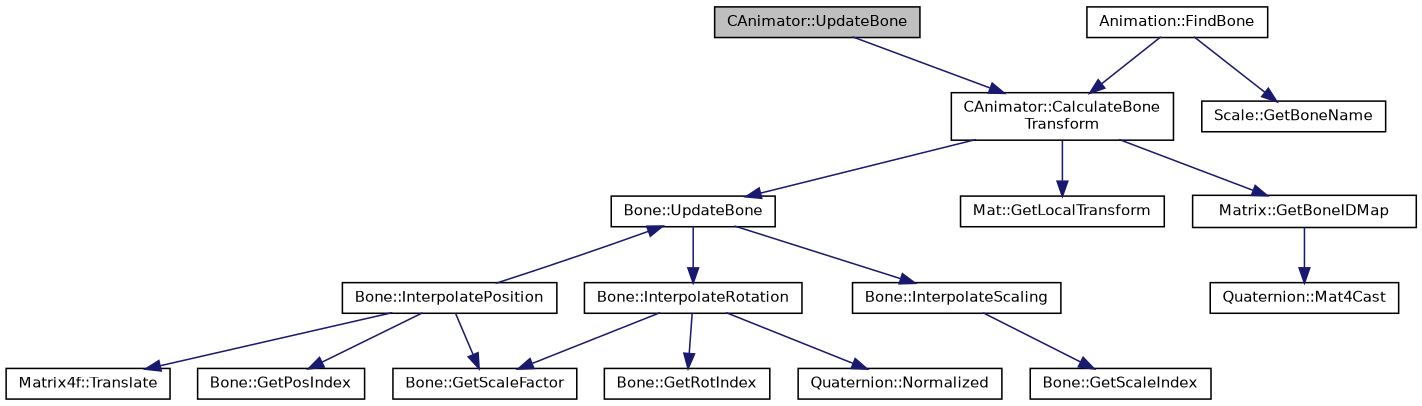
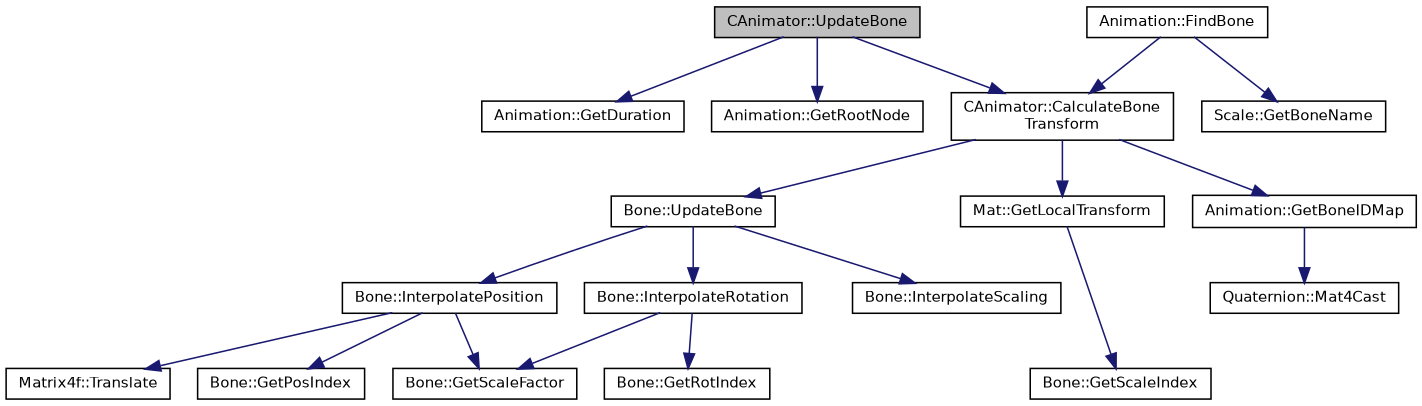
none -> (583, 116)
none -> (817, 116)
(1304, 211) -> (1304, 211)
(572, 258) -> (571, 251)
(1032, 337) -> (1089, 290)
(900, 384) -> none
